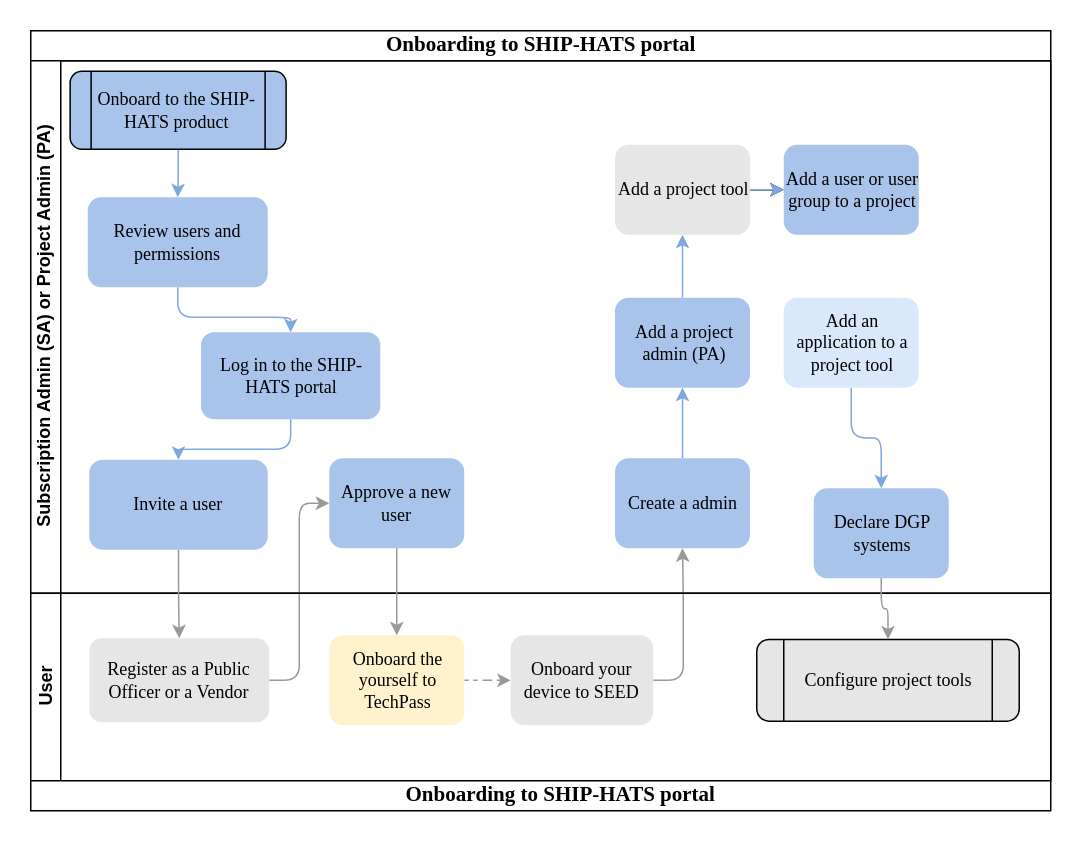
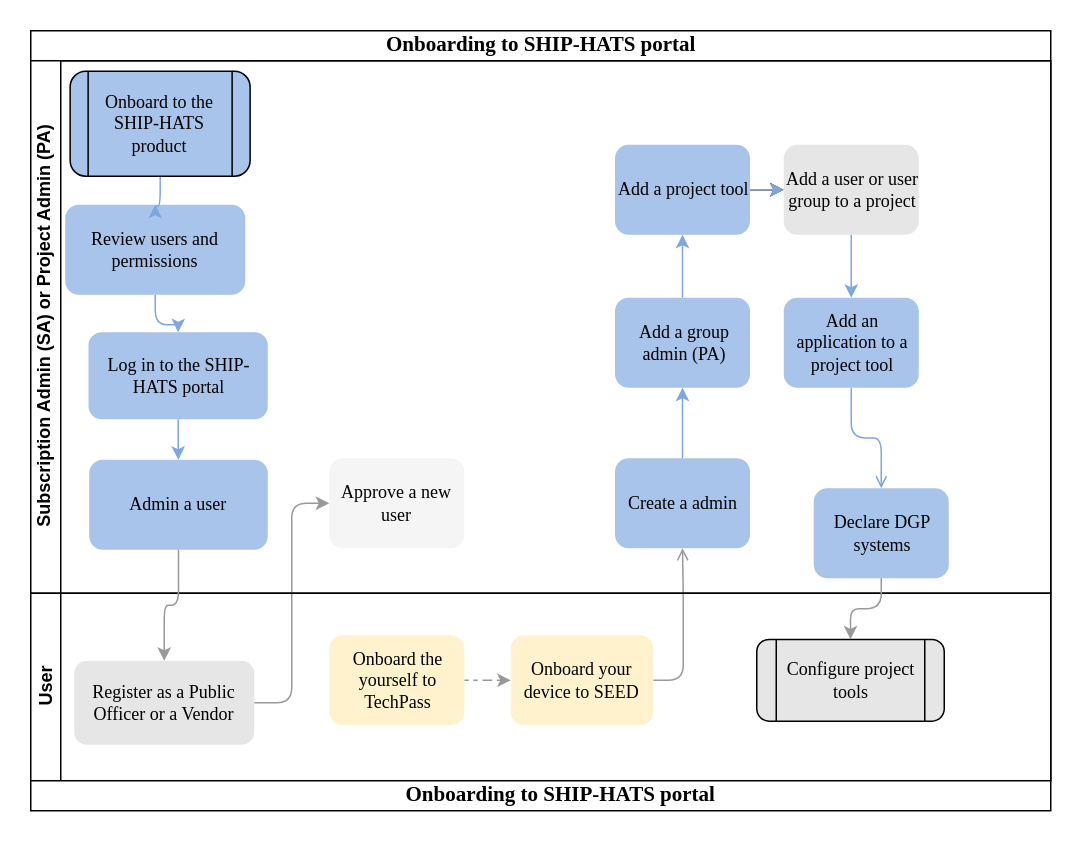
(178, 110) -> (160, 124)
(683, 190) -> (683, 190)
(851, 190) -> (851, 190)
(178, 242) -> (155, 250)
none -> (851, 261)
(685, 343) -> (685, 343)
(851, 343) -> (851, 343)
(291, 376) -> (178, 376)
(881, 477) -> (881, 479)
(397, 503) -> (397, 503)
(179, 505) -> (179, 505)
(683, 560) -> (683, 557)
(397, 586) -> none
(179, 680) -> (164, 703)
(582, 680) -> (582, 680)
(888, 680) -> (851, 680)
